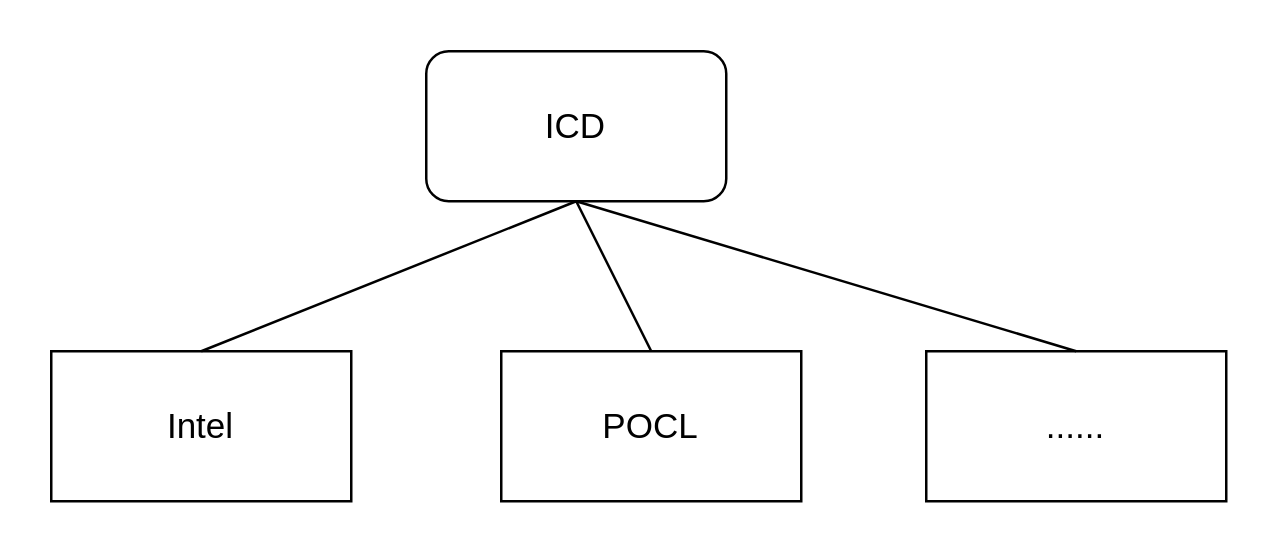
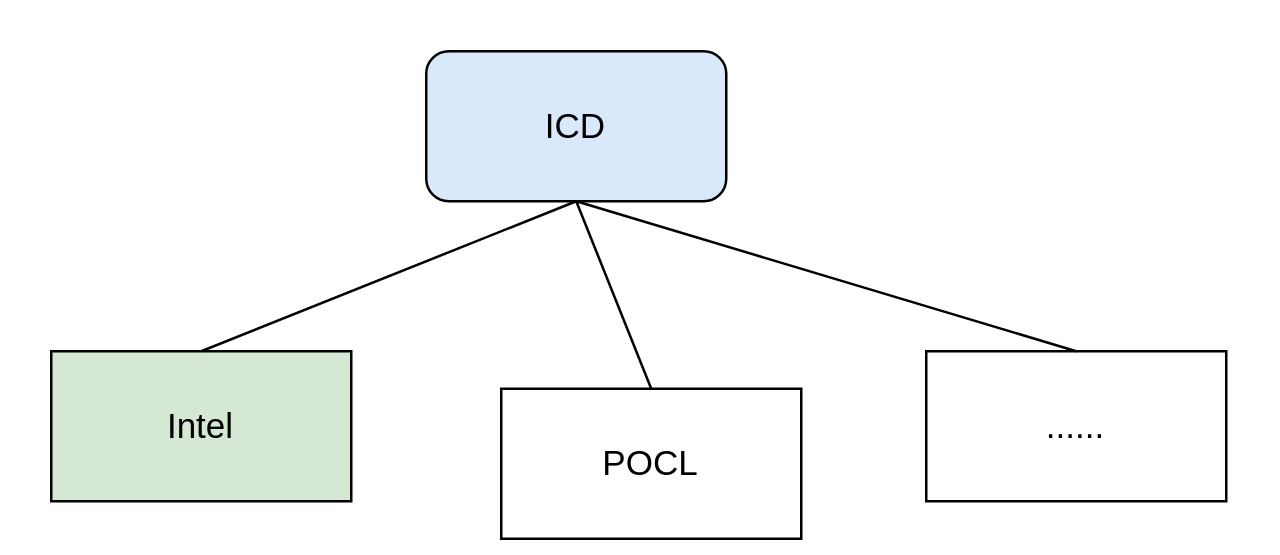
(576, 126) -> (576, 126)
(201, 426) -> (201, 426)
(651, 426) -> (651, 464)
